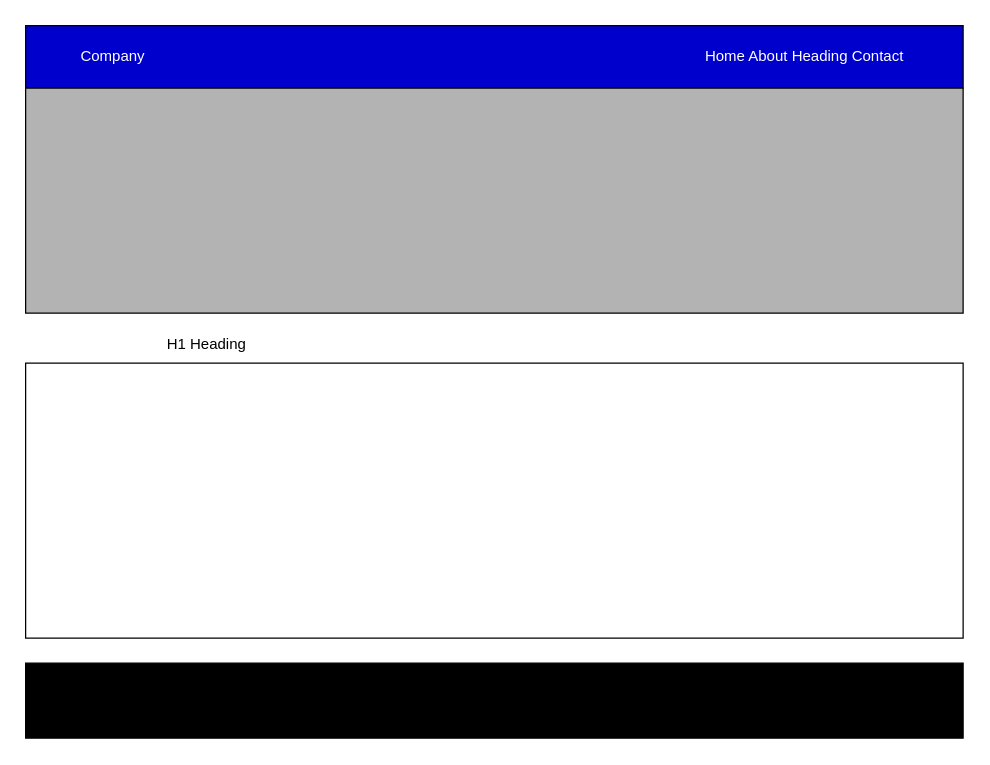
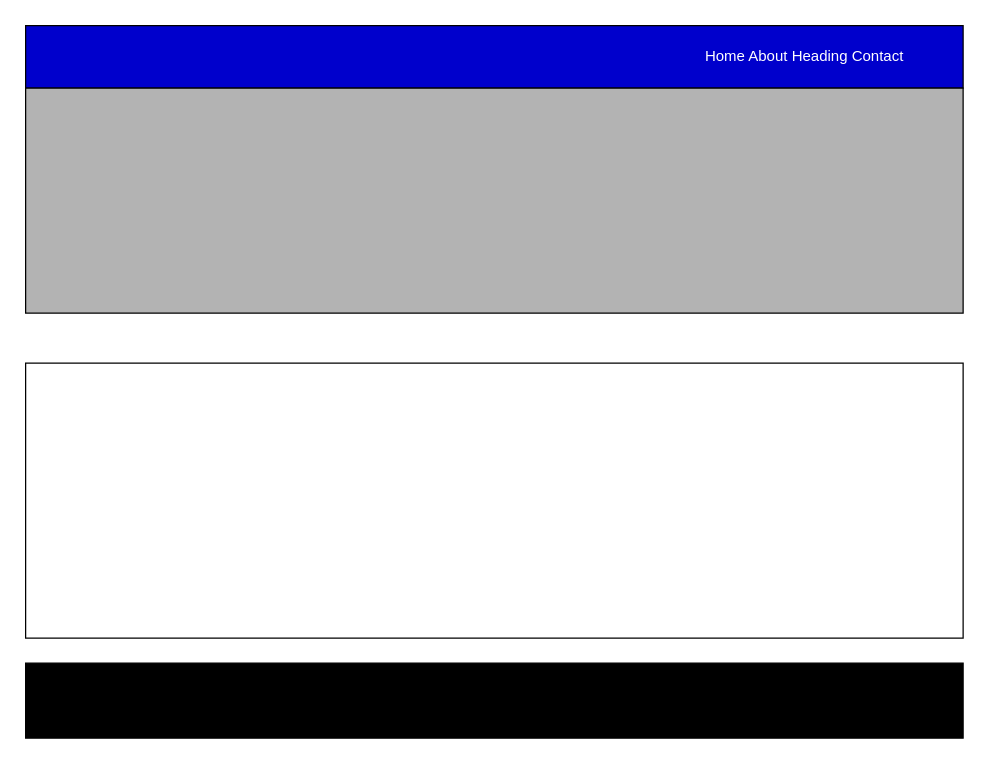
(113, 57) -> none
(207, 344) -> none
